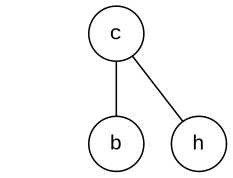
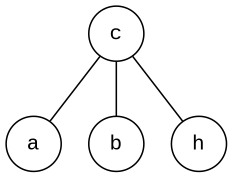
none -> (34, 144)
